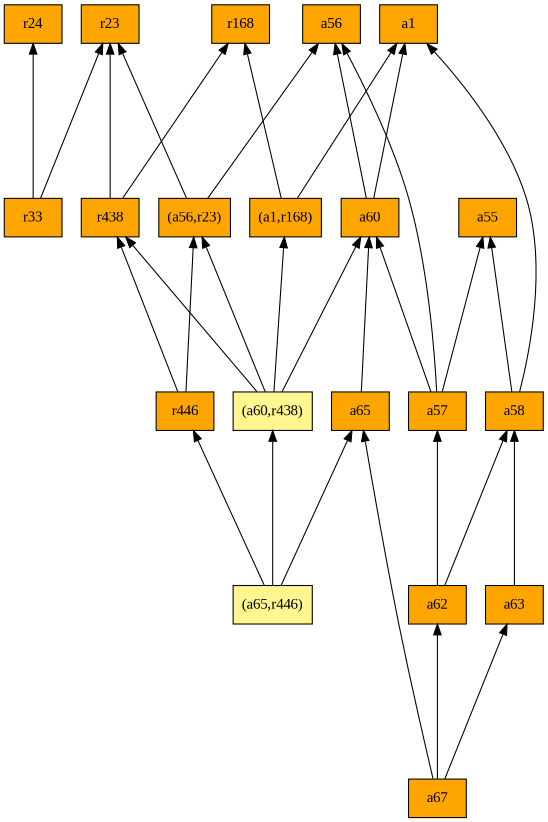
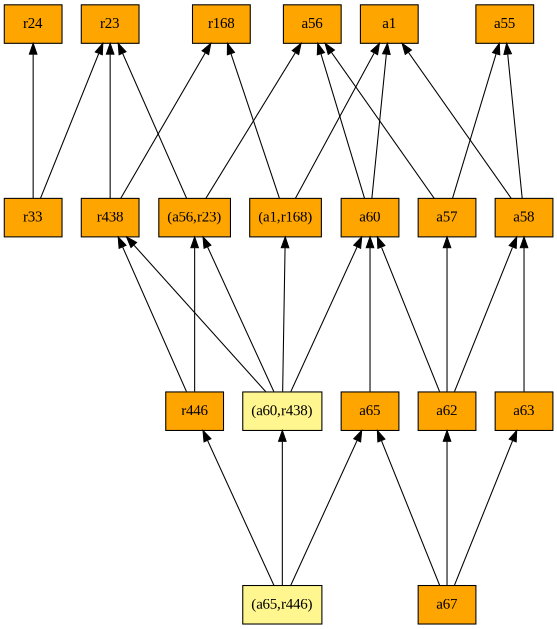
(406, 320) -> (411, 320)
